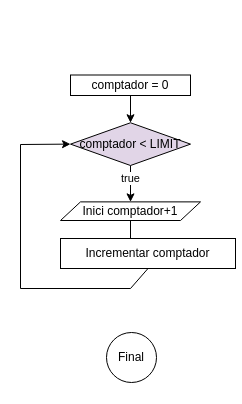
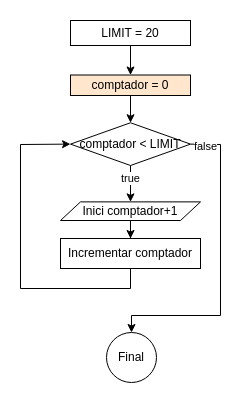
none -> (131, 33)
none -> (131, 64)
(131, 85) -> (131, 85)
(131, 144) -> (131, 144)
(148, 254) -> (131, 254)
none -> (221, 265)
